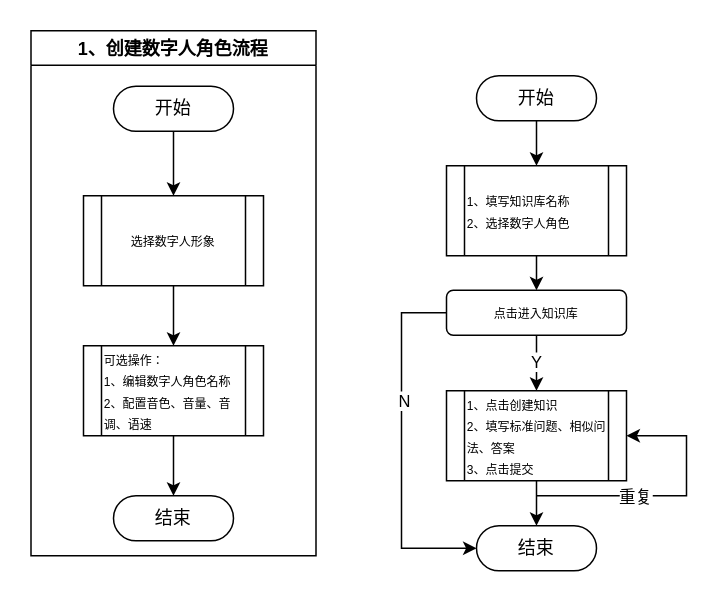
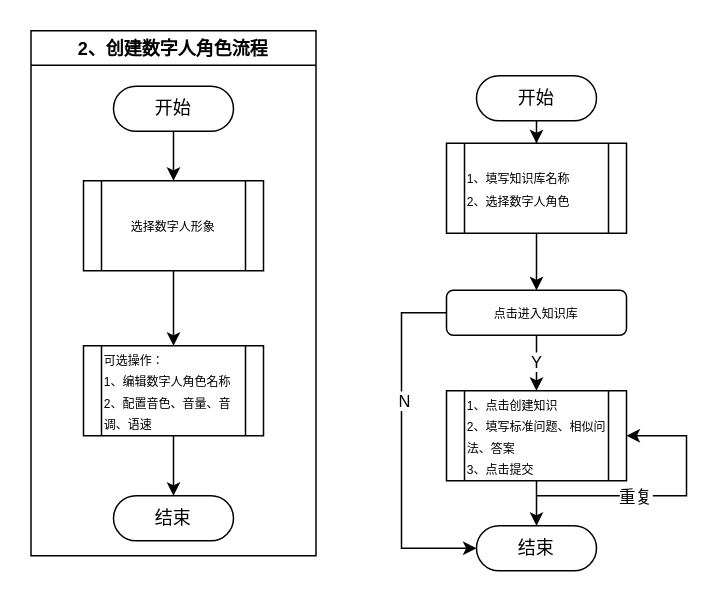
(173, 49) -> (173, 49)
(536, 211) -> (536, 188)
(173, 241) -> (173, 226)
